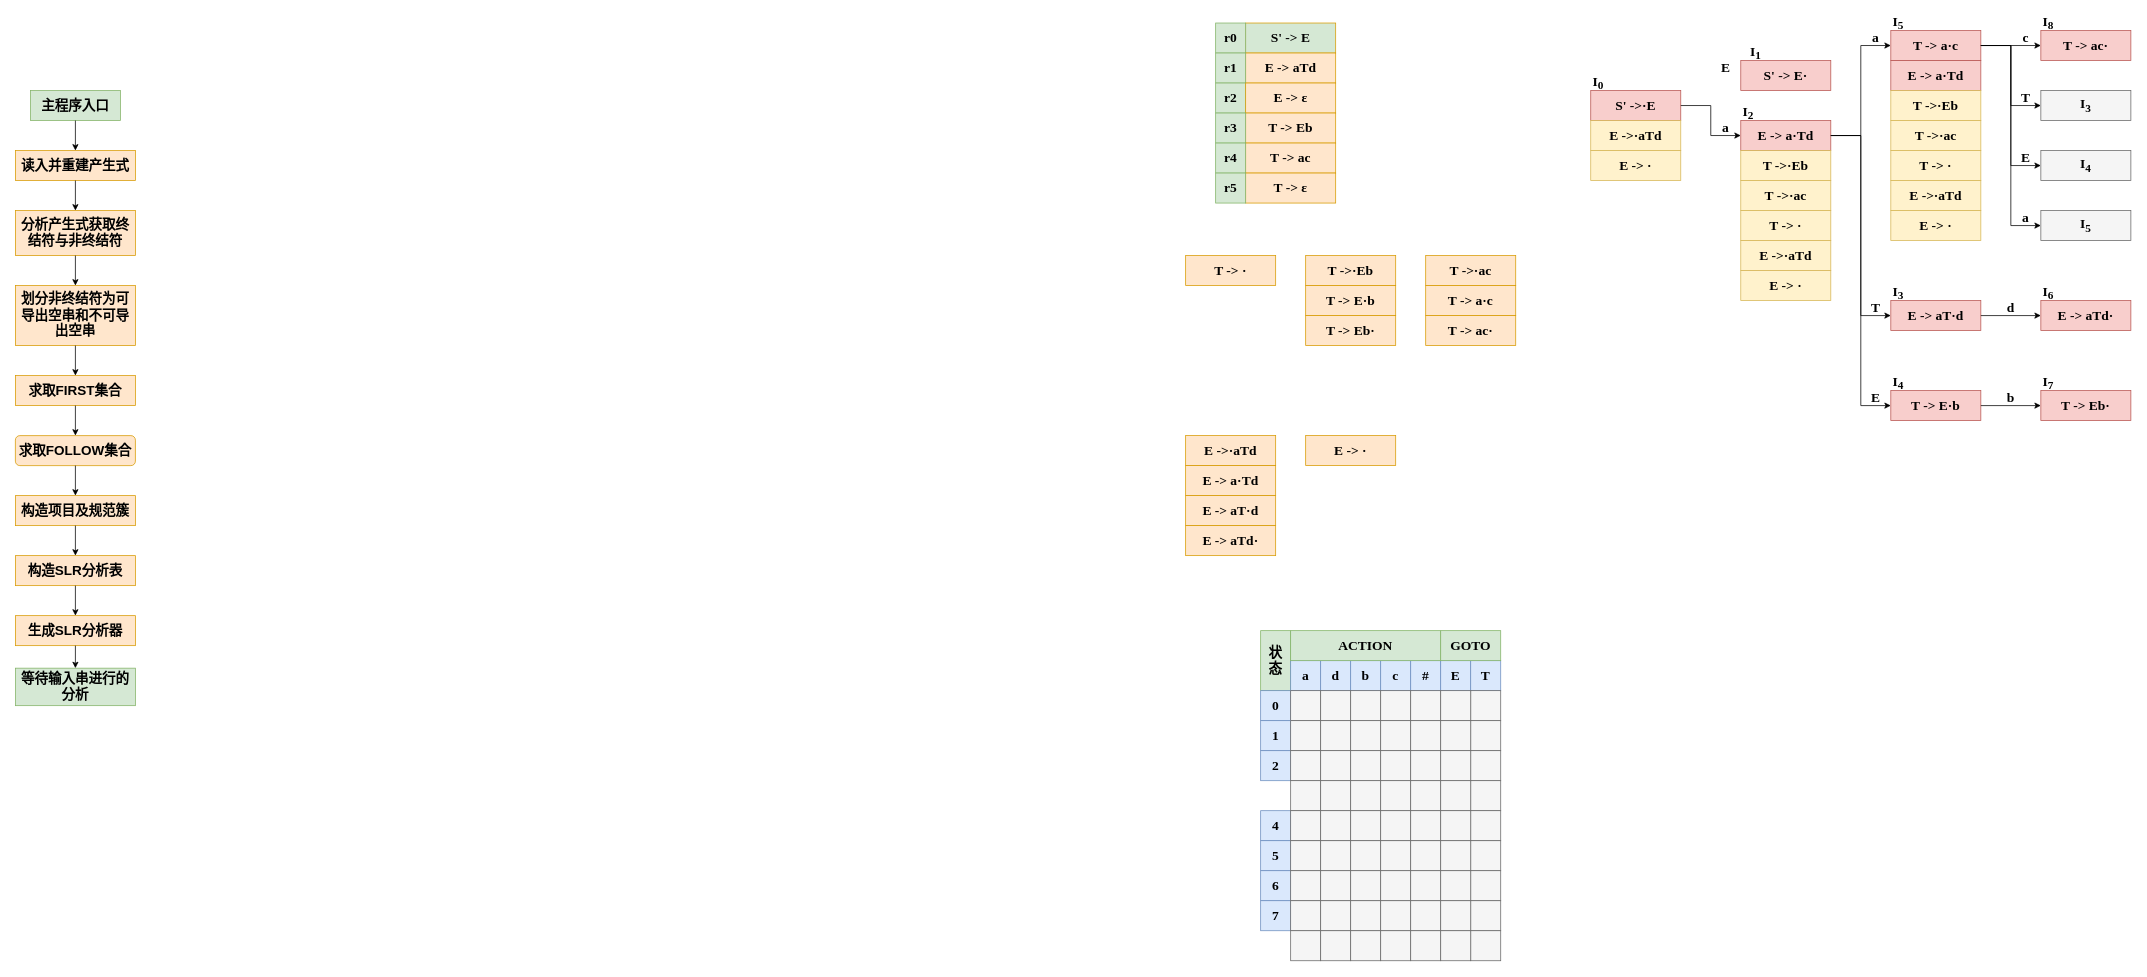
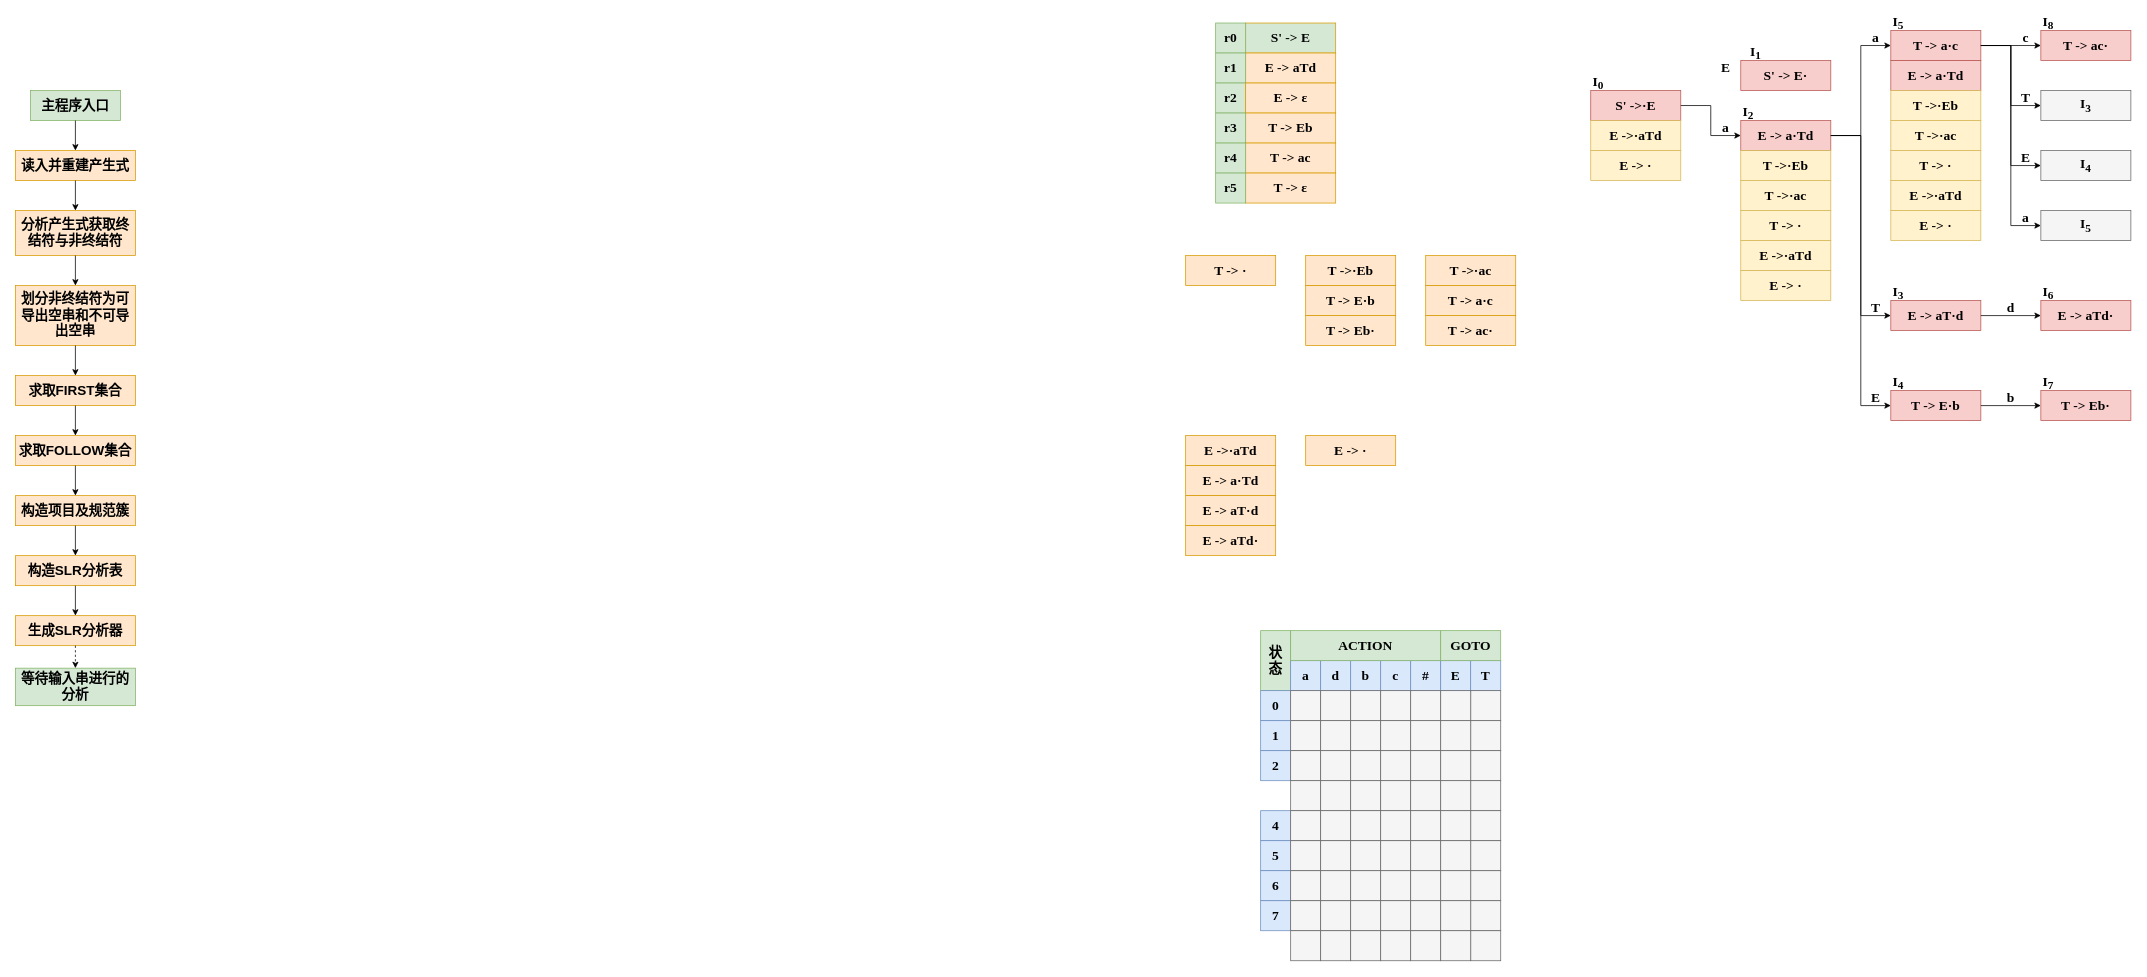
(75, 450) -> (75, 450)
(75, 655) -> (75, 655)
